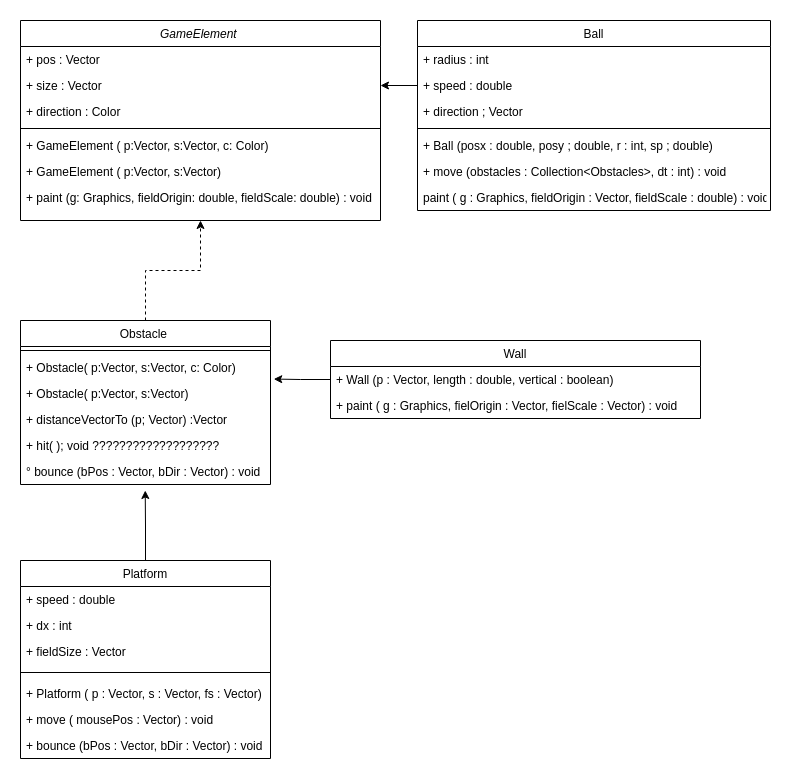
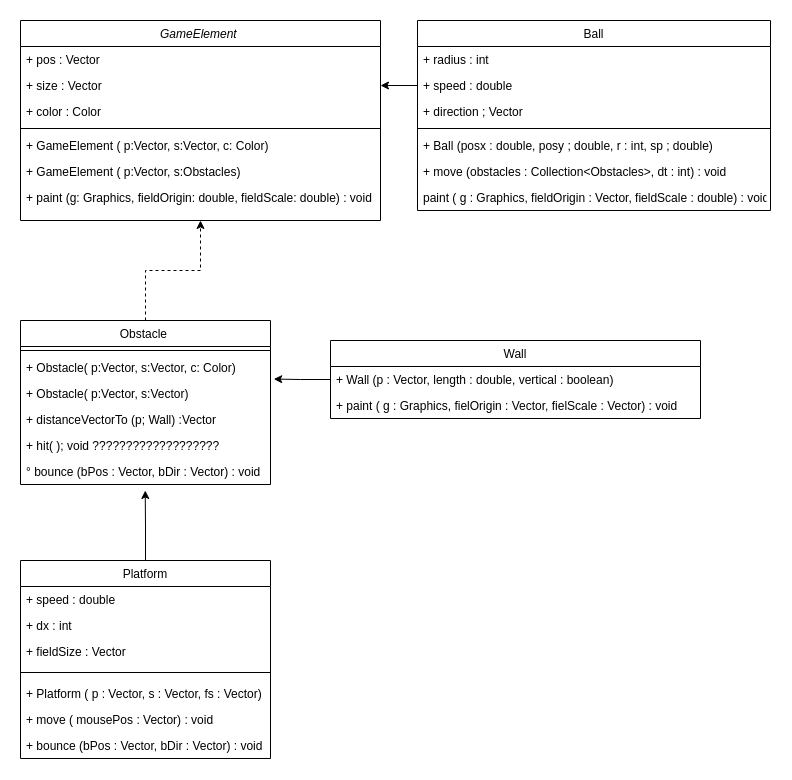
(79, 112) -> (67, 112)
(131, 172) -> (140, 172)
(143, 420) -> (133, 420)
